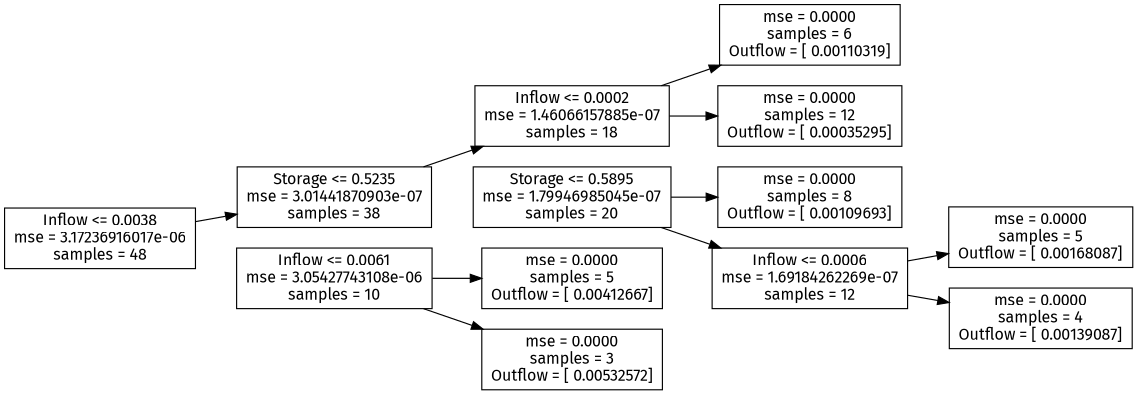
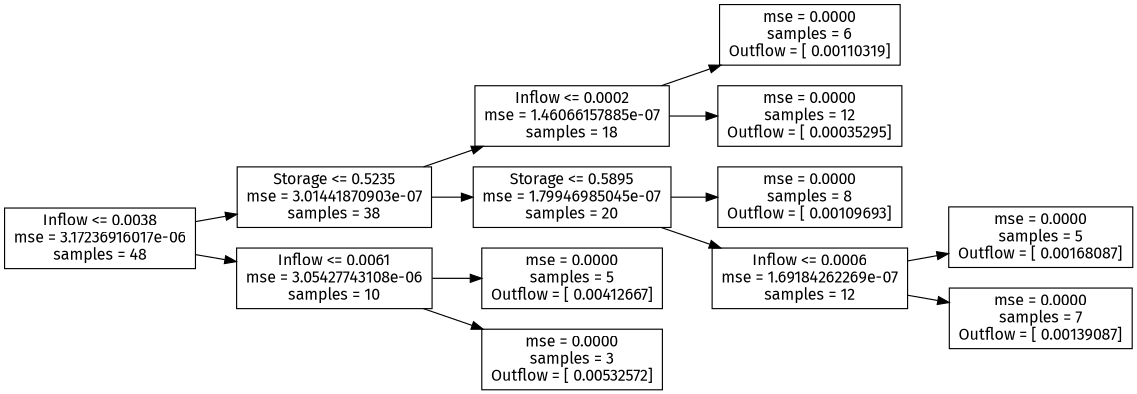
none -> (446, 197)
none -> (210, 257)
(1041, 318) -> (1041, 318)
